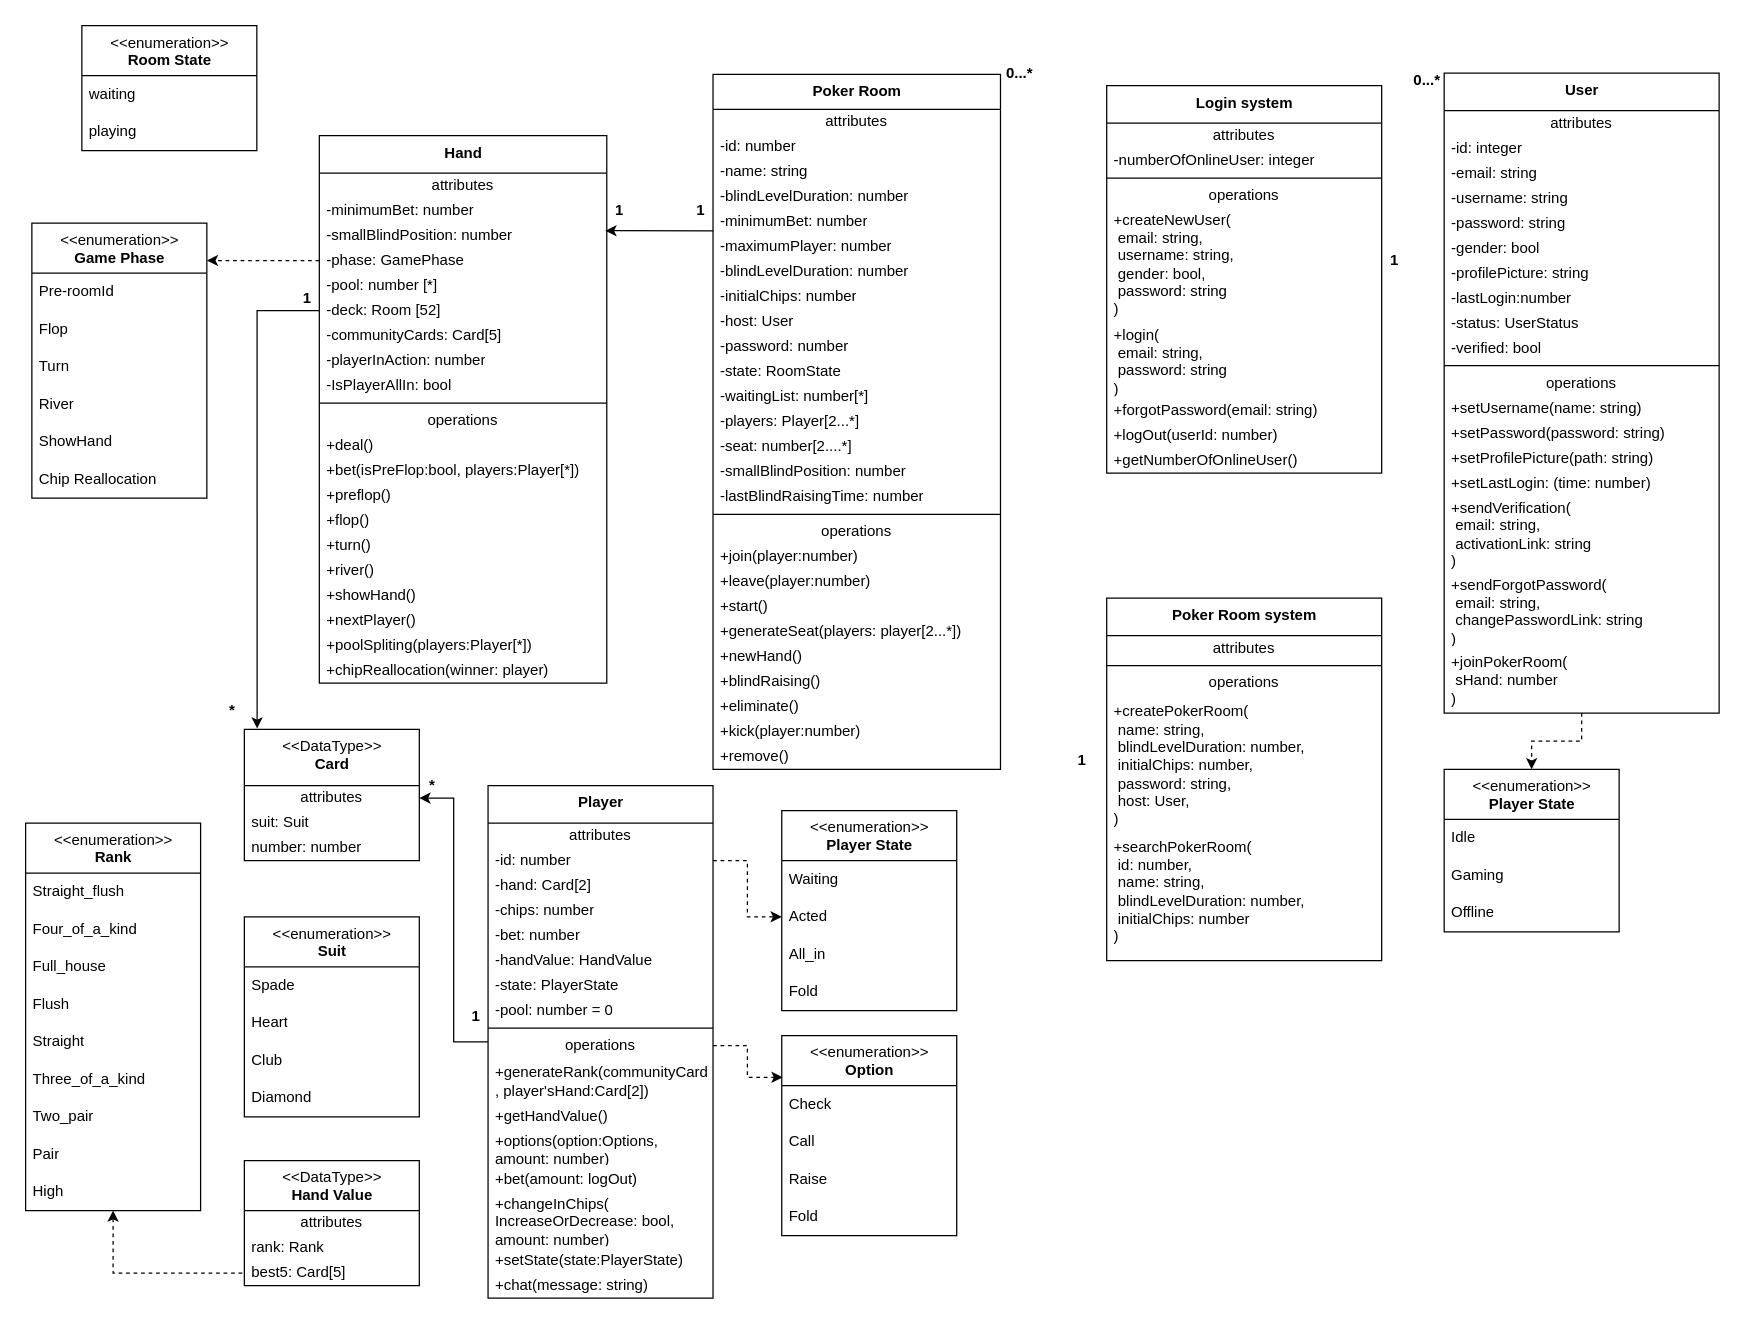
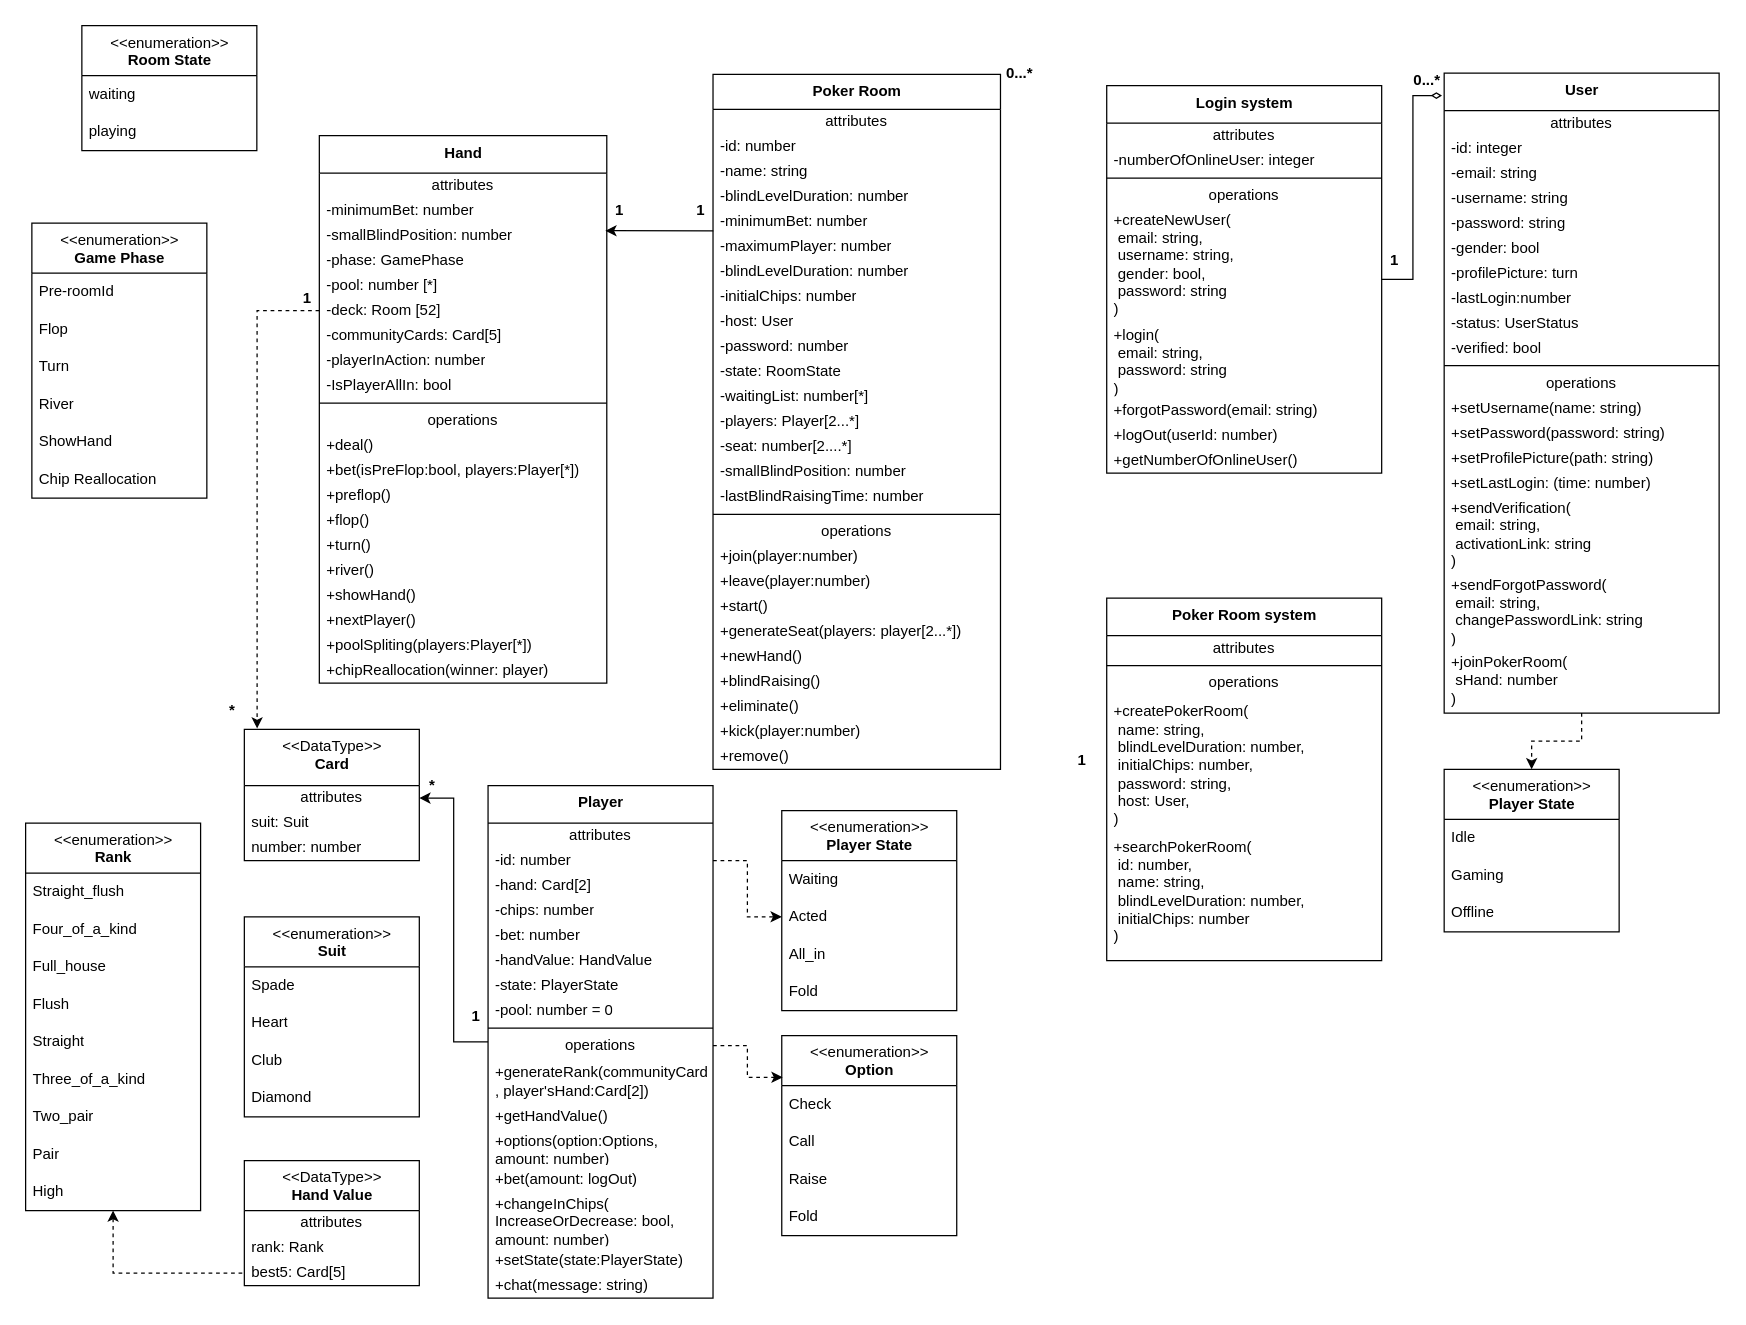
none -> (1413, 193)
(266, 261) -> none
(1537, 273) -> (1530, 273)
(257, 485) -> (257, 485)
